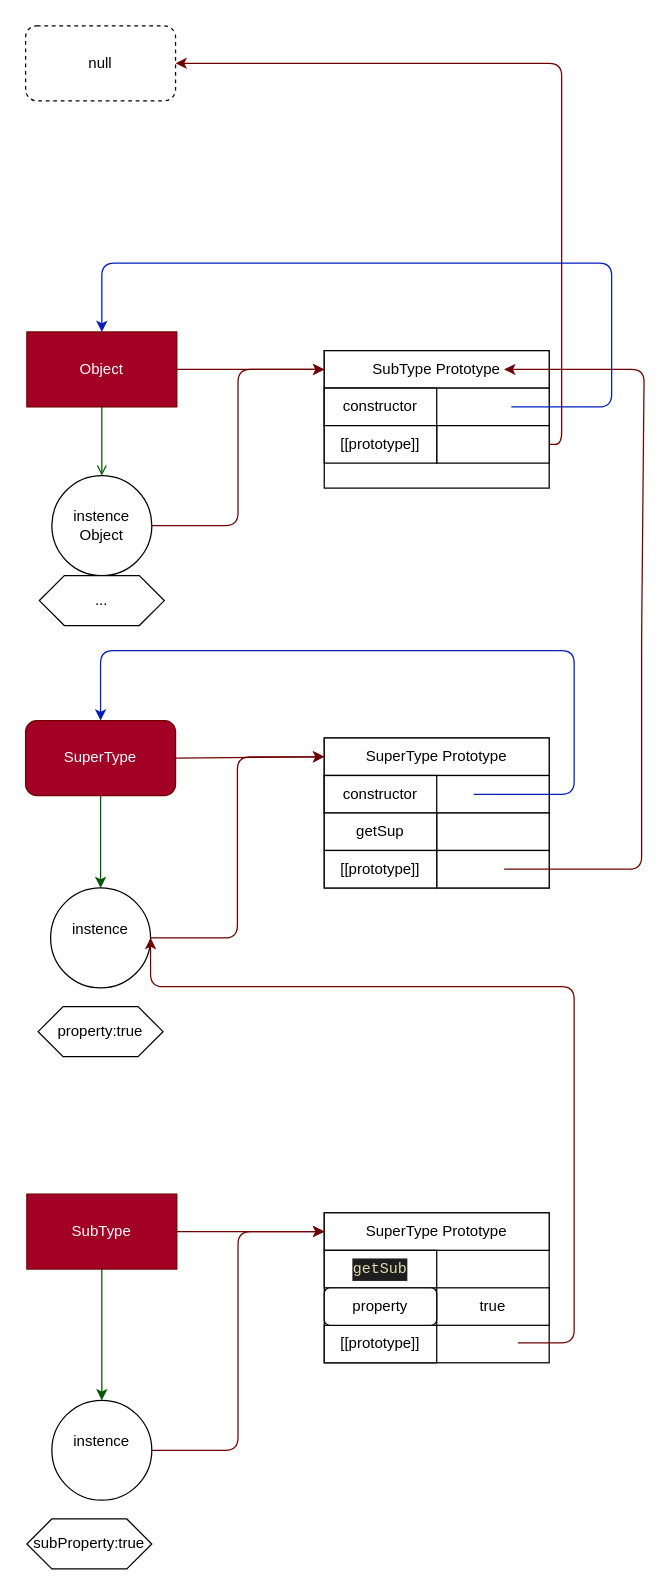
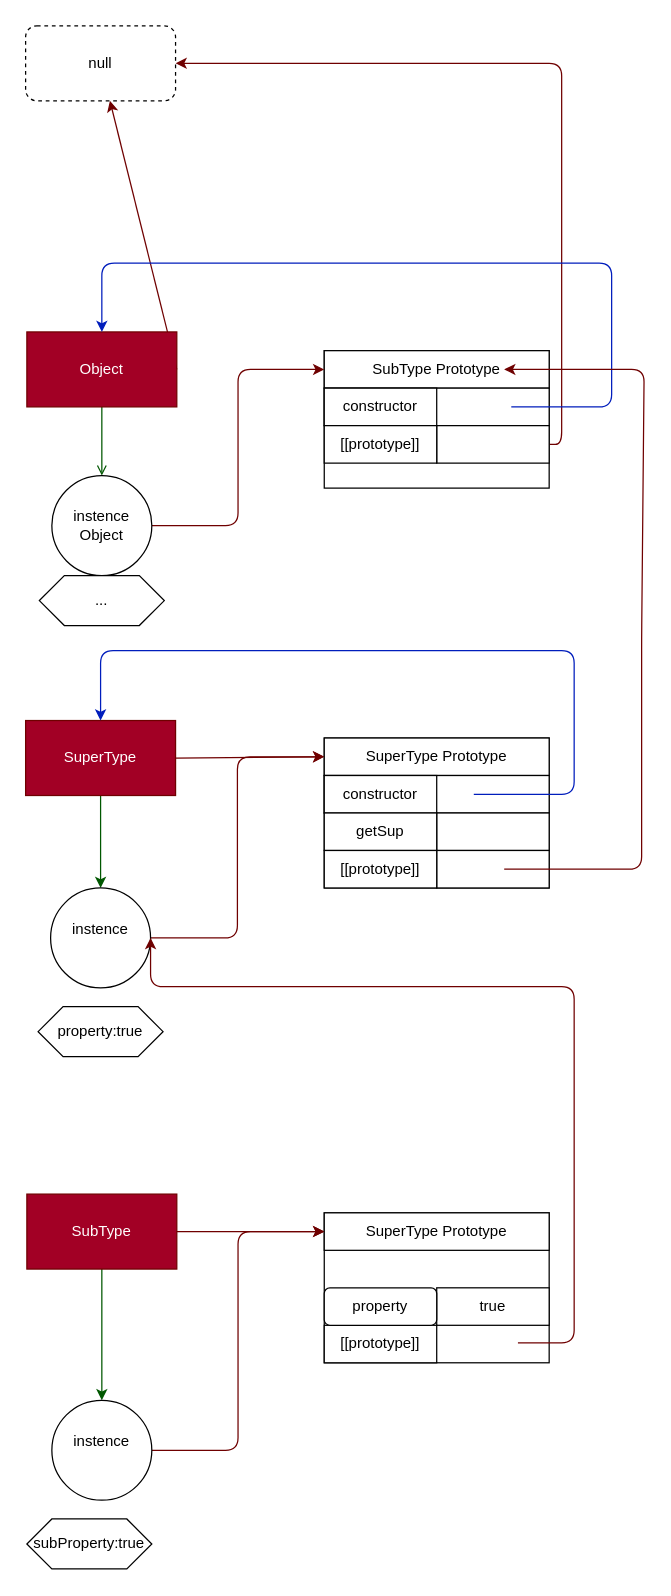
(209, 369) -> (140, 220)
(101, 758) -> (101, 758)
(381, 1269) -> none
